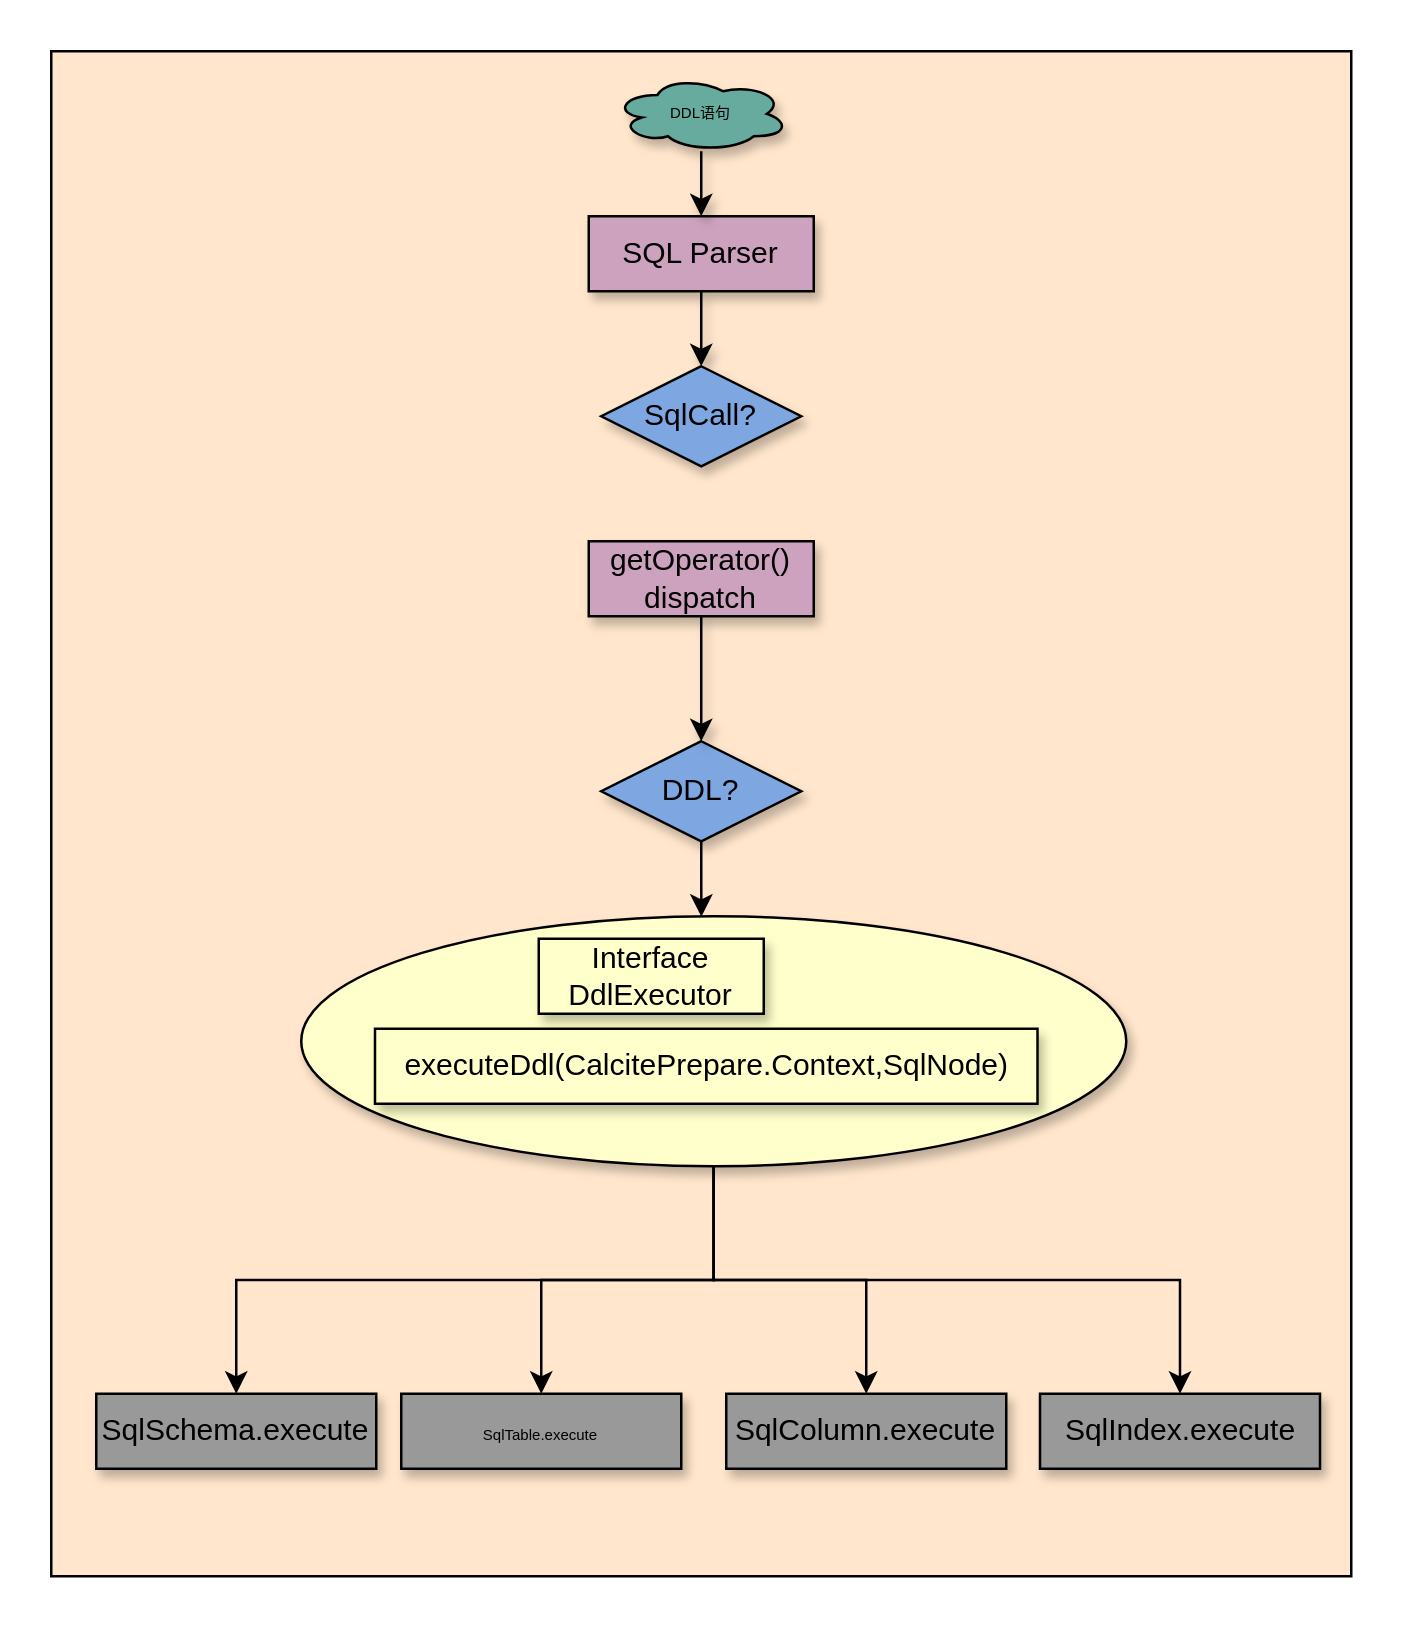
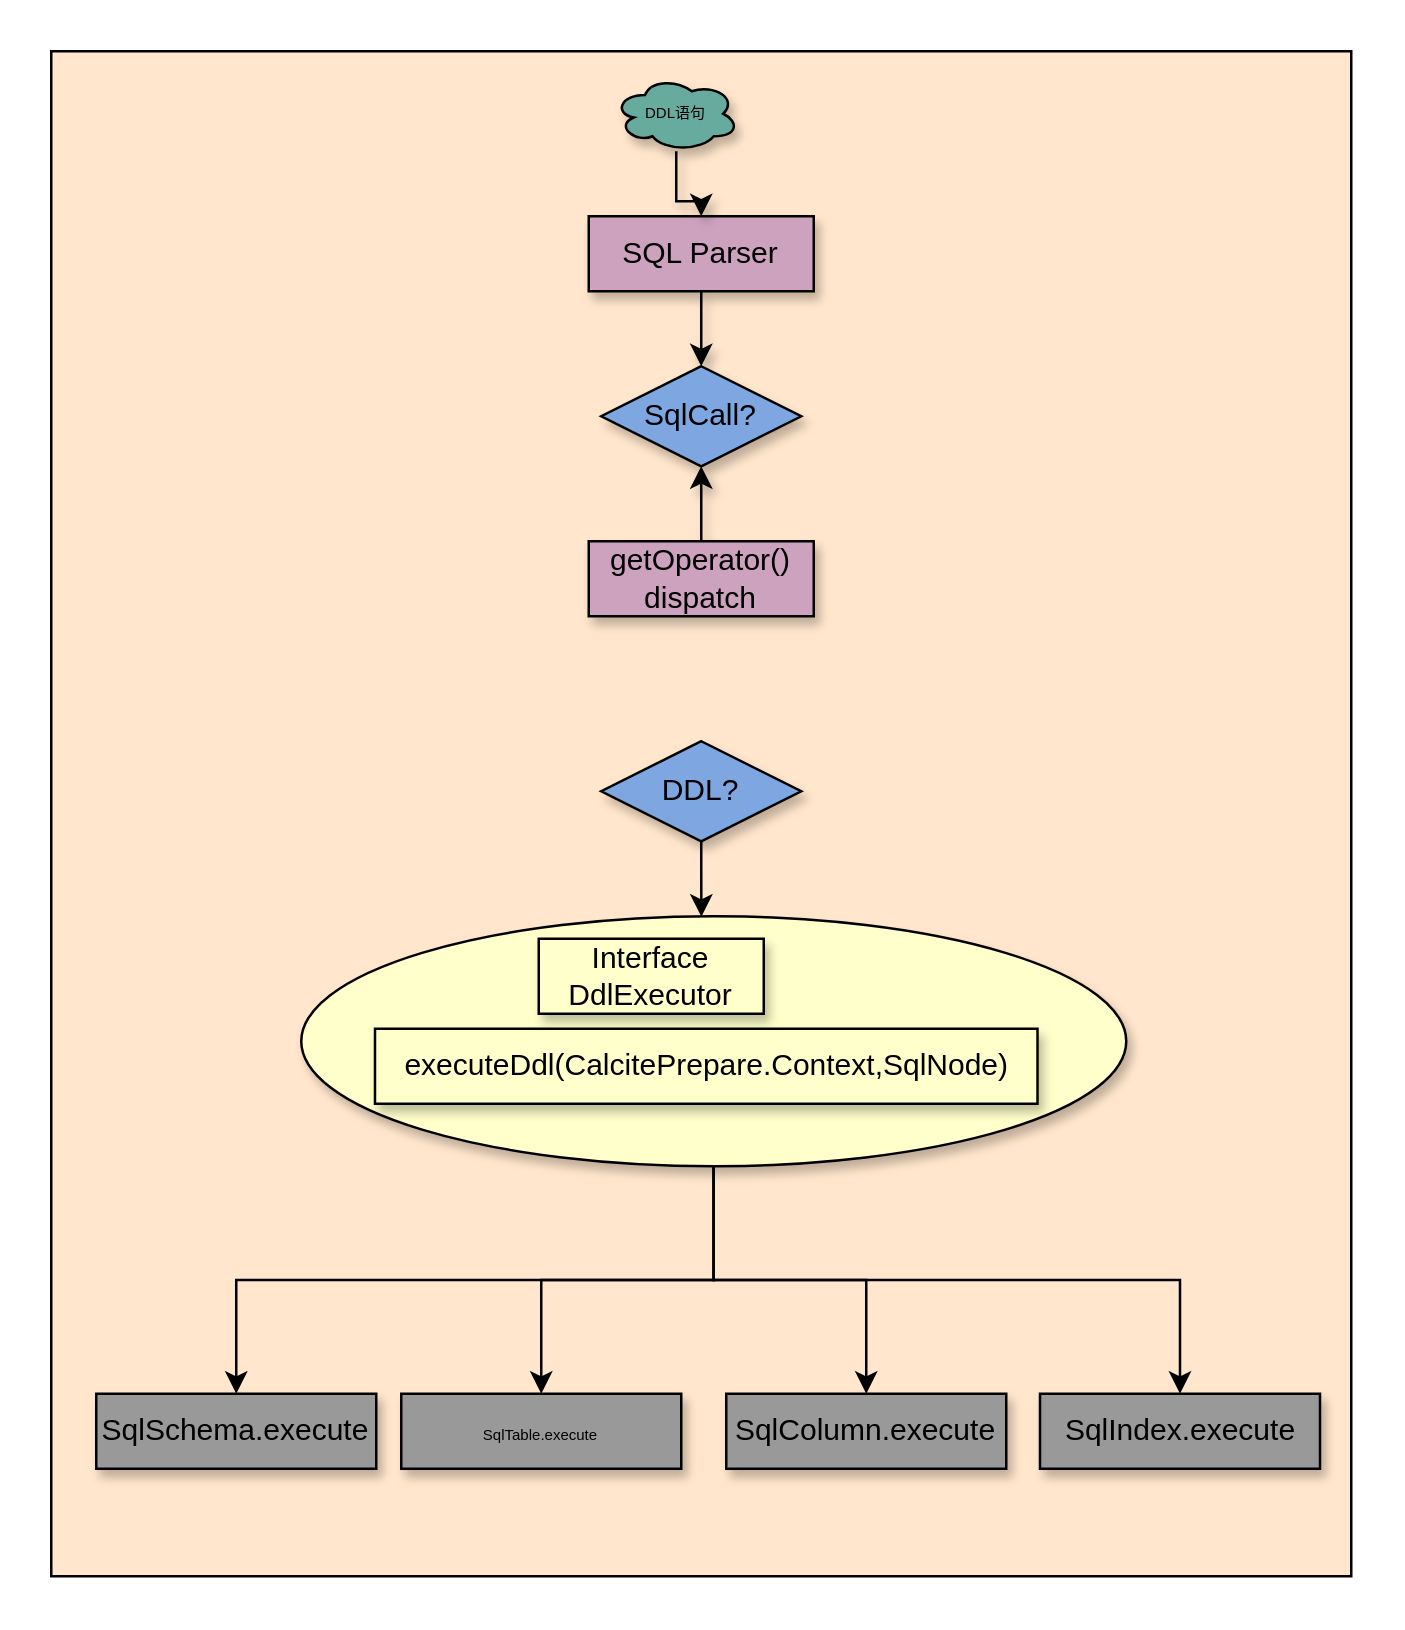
(701, 114) -> (676, 114)
(701, 670) -> (701, 495)
